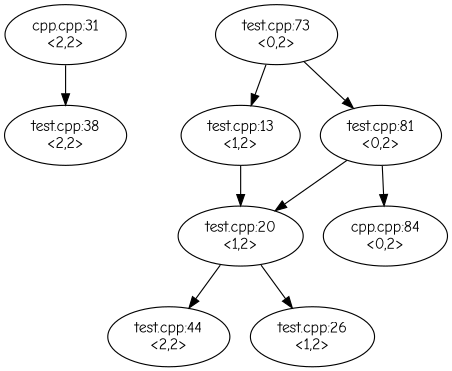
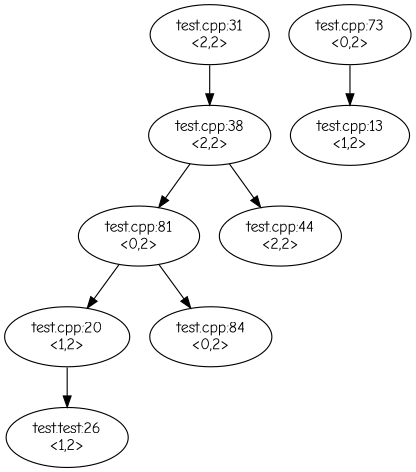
(66, 35) -> (210, 35)
(324, 81) -> (178, 181)
(241, 180) -> none
(385, 236) -> (211, 337)
(208, 282) -> (242, 181)
(312, 337) -> (67, 437)
